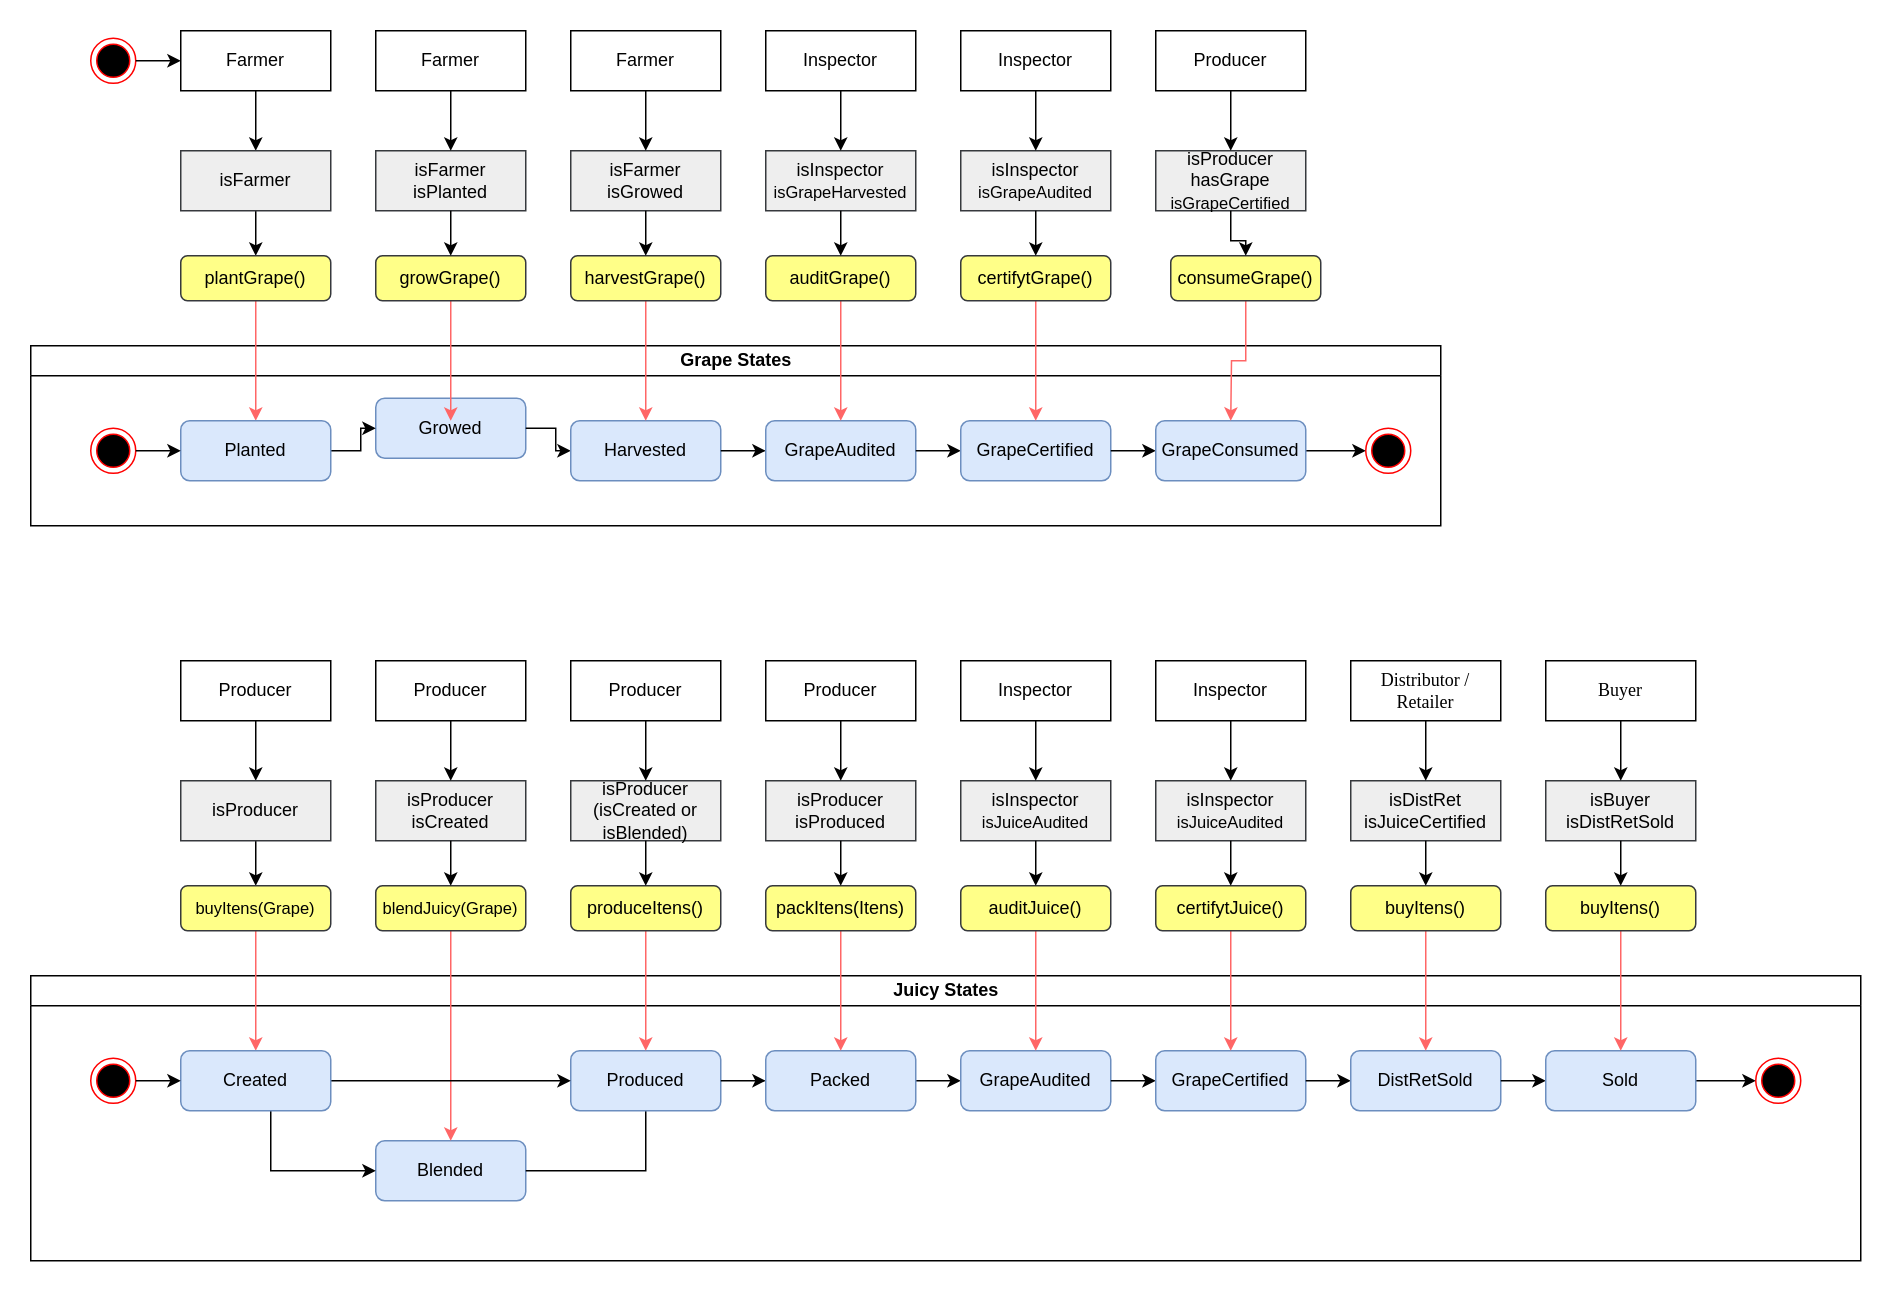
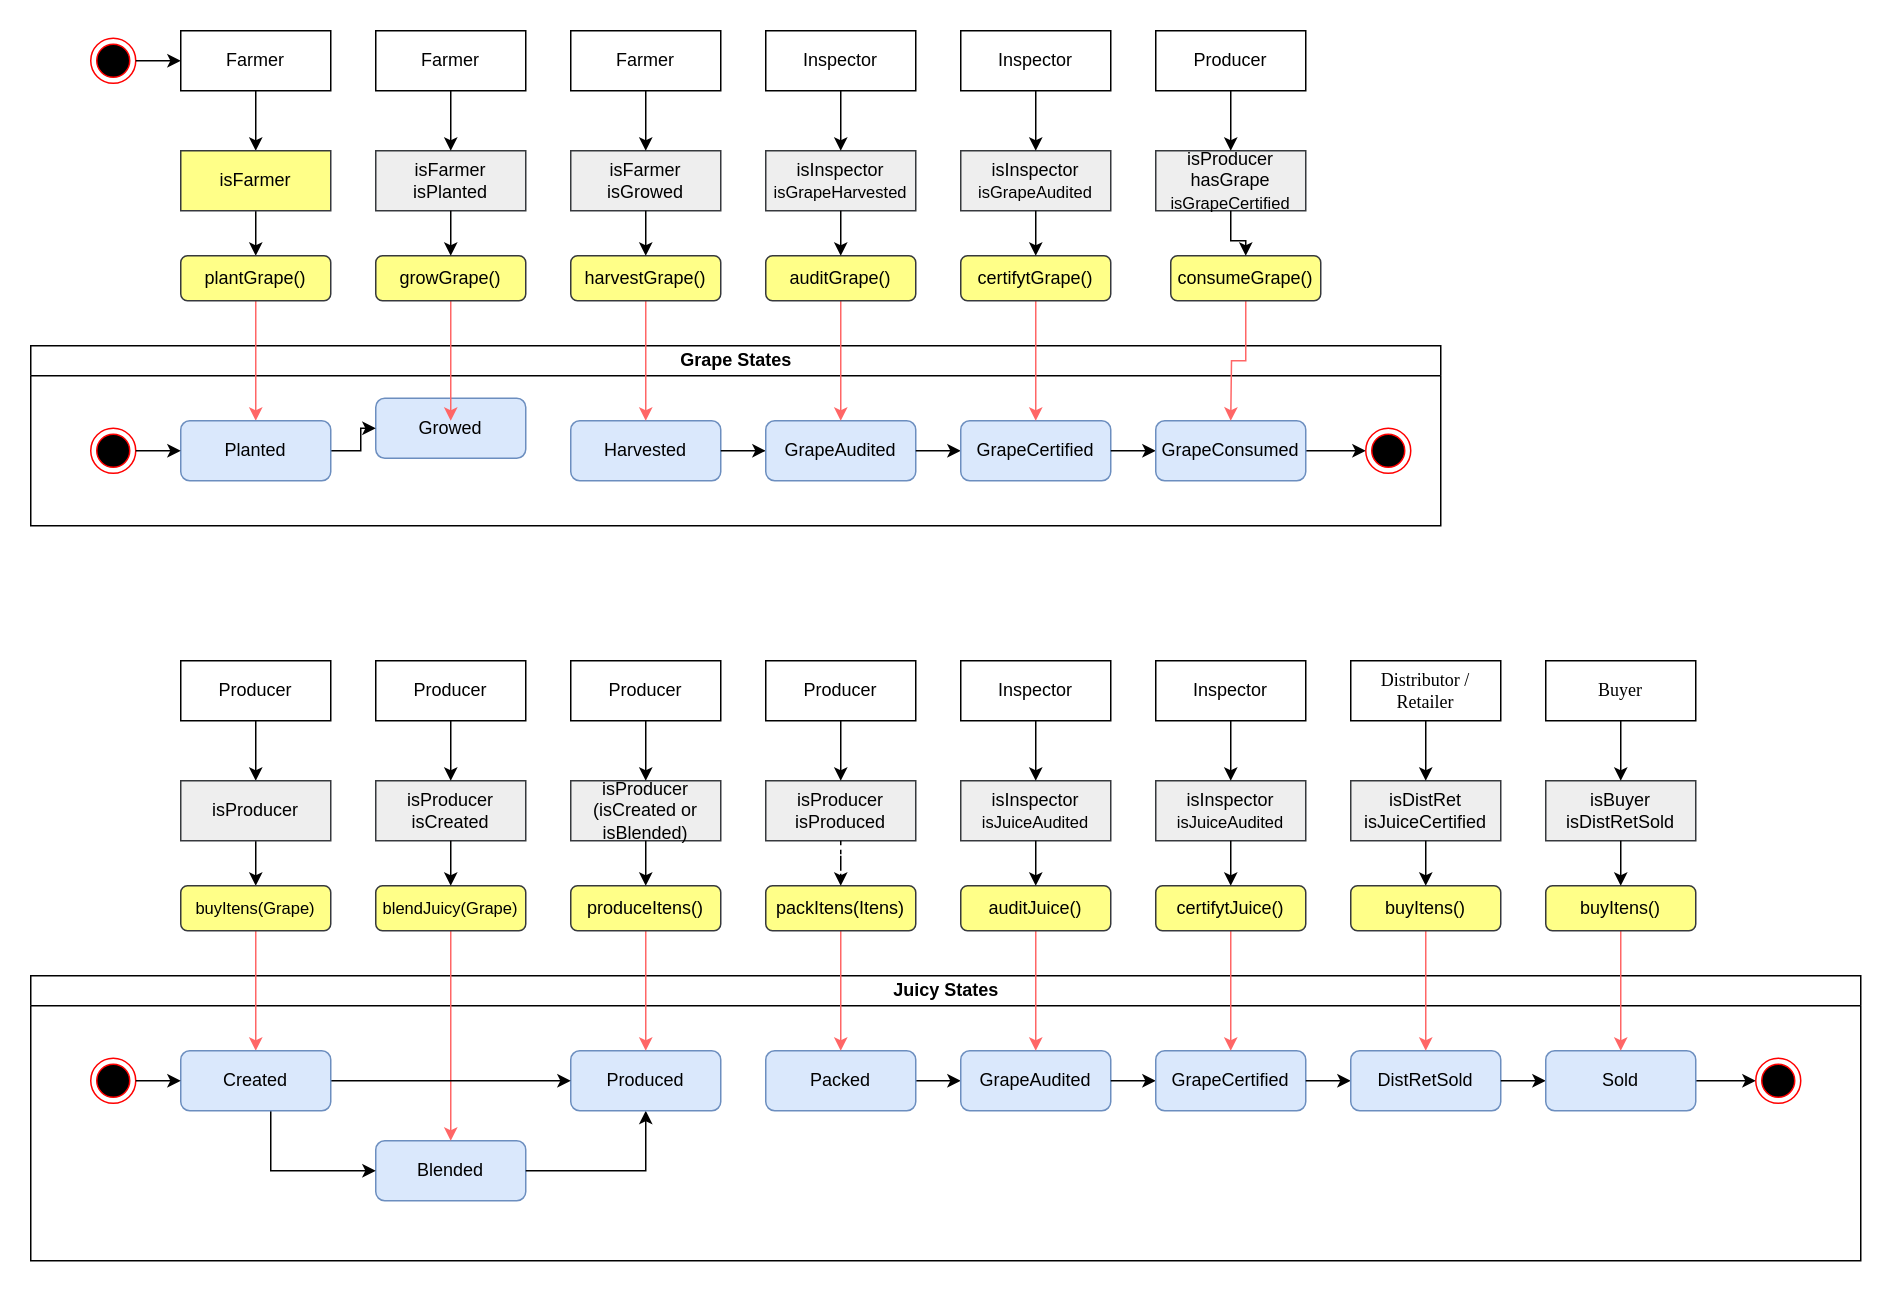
(256, 181) -> (256, 181)
(554, 428) -> none
(841, 850) -> (841, 850)
(749, 1081) -> none
(646, 1117) -> (646, 1122)
